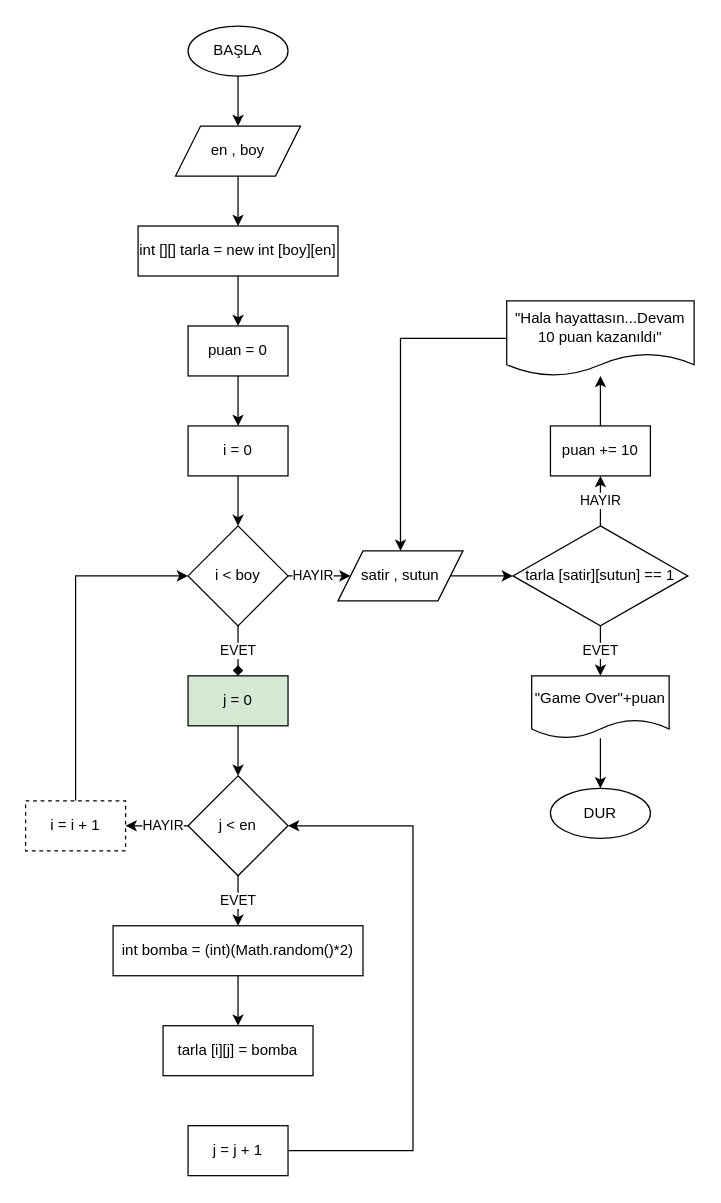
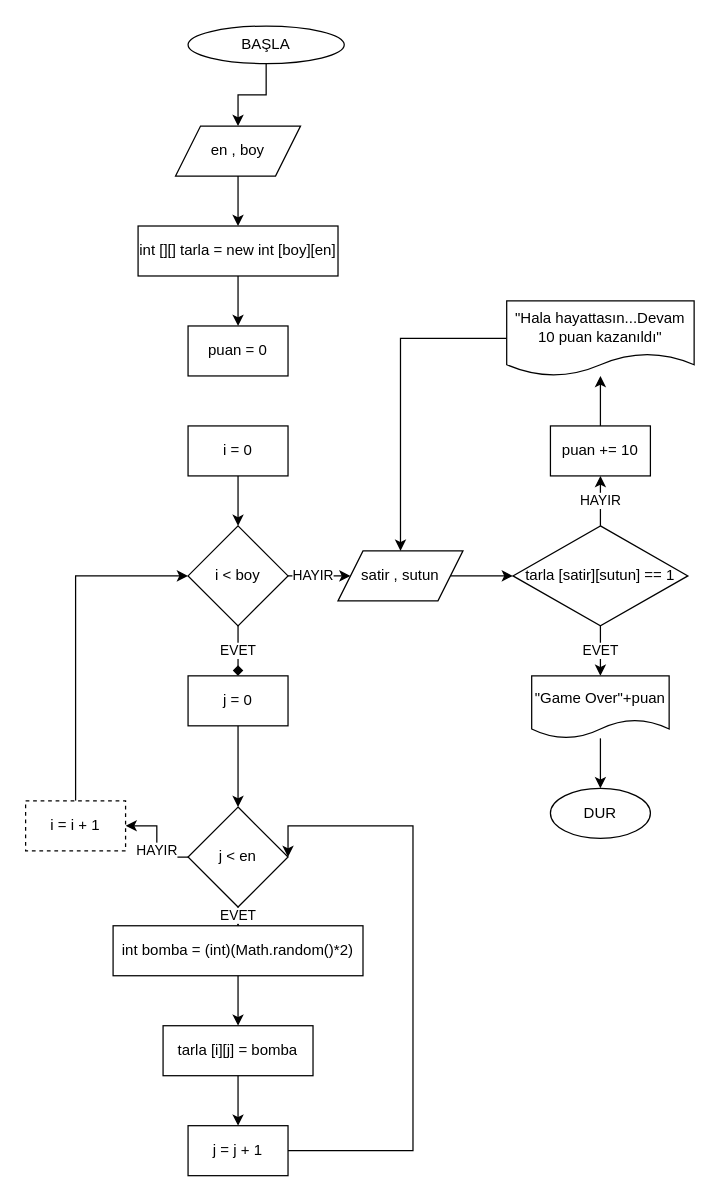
(238, 51) -> (266, 44)
(238, 397) -> none
(238, 701) -> (238, 701)
(238, 826) -> (238, 857)
none -> (238, 1097)
